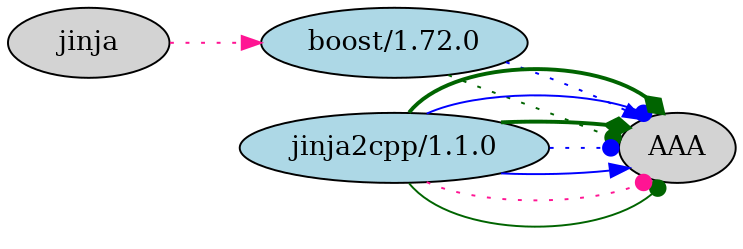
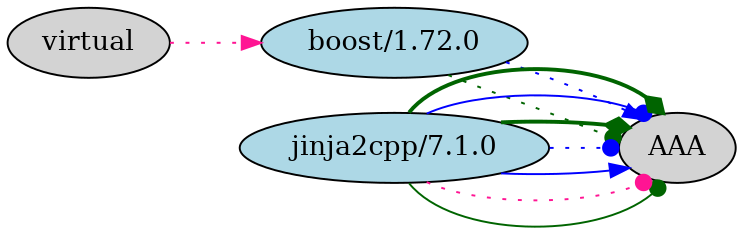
(89, 43) -> (89, 43)
(394, 148) -> (394, 148)
